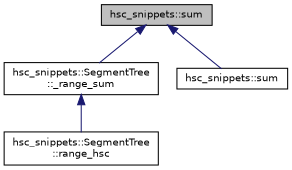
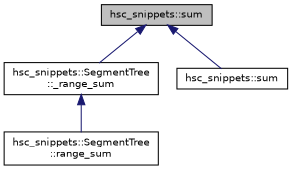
(81, 148) -> (81, 148)
